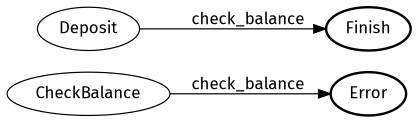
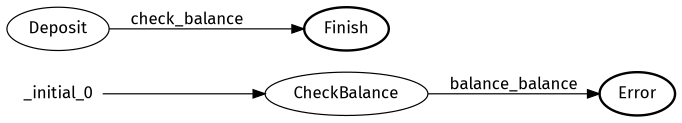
(248, 85) -> (514, 85)
none -> (58, 94)
